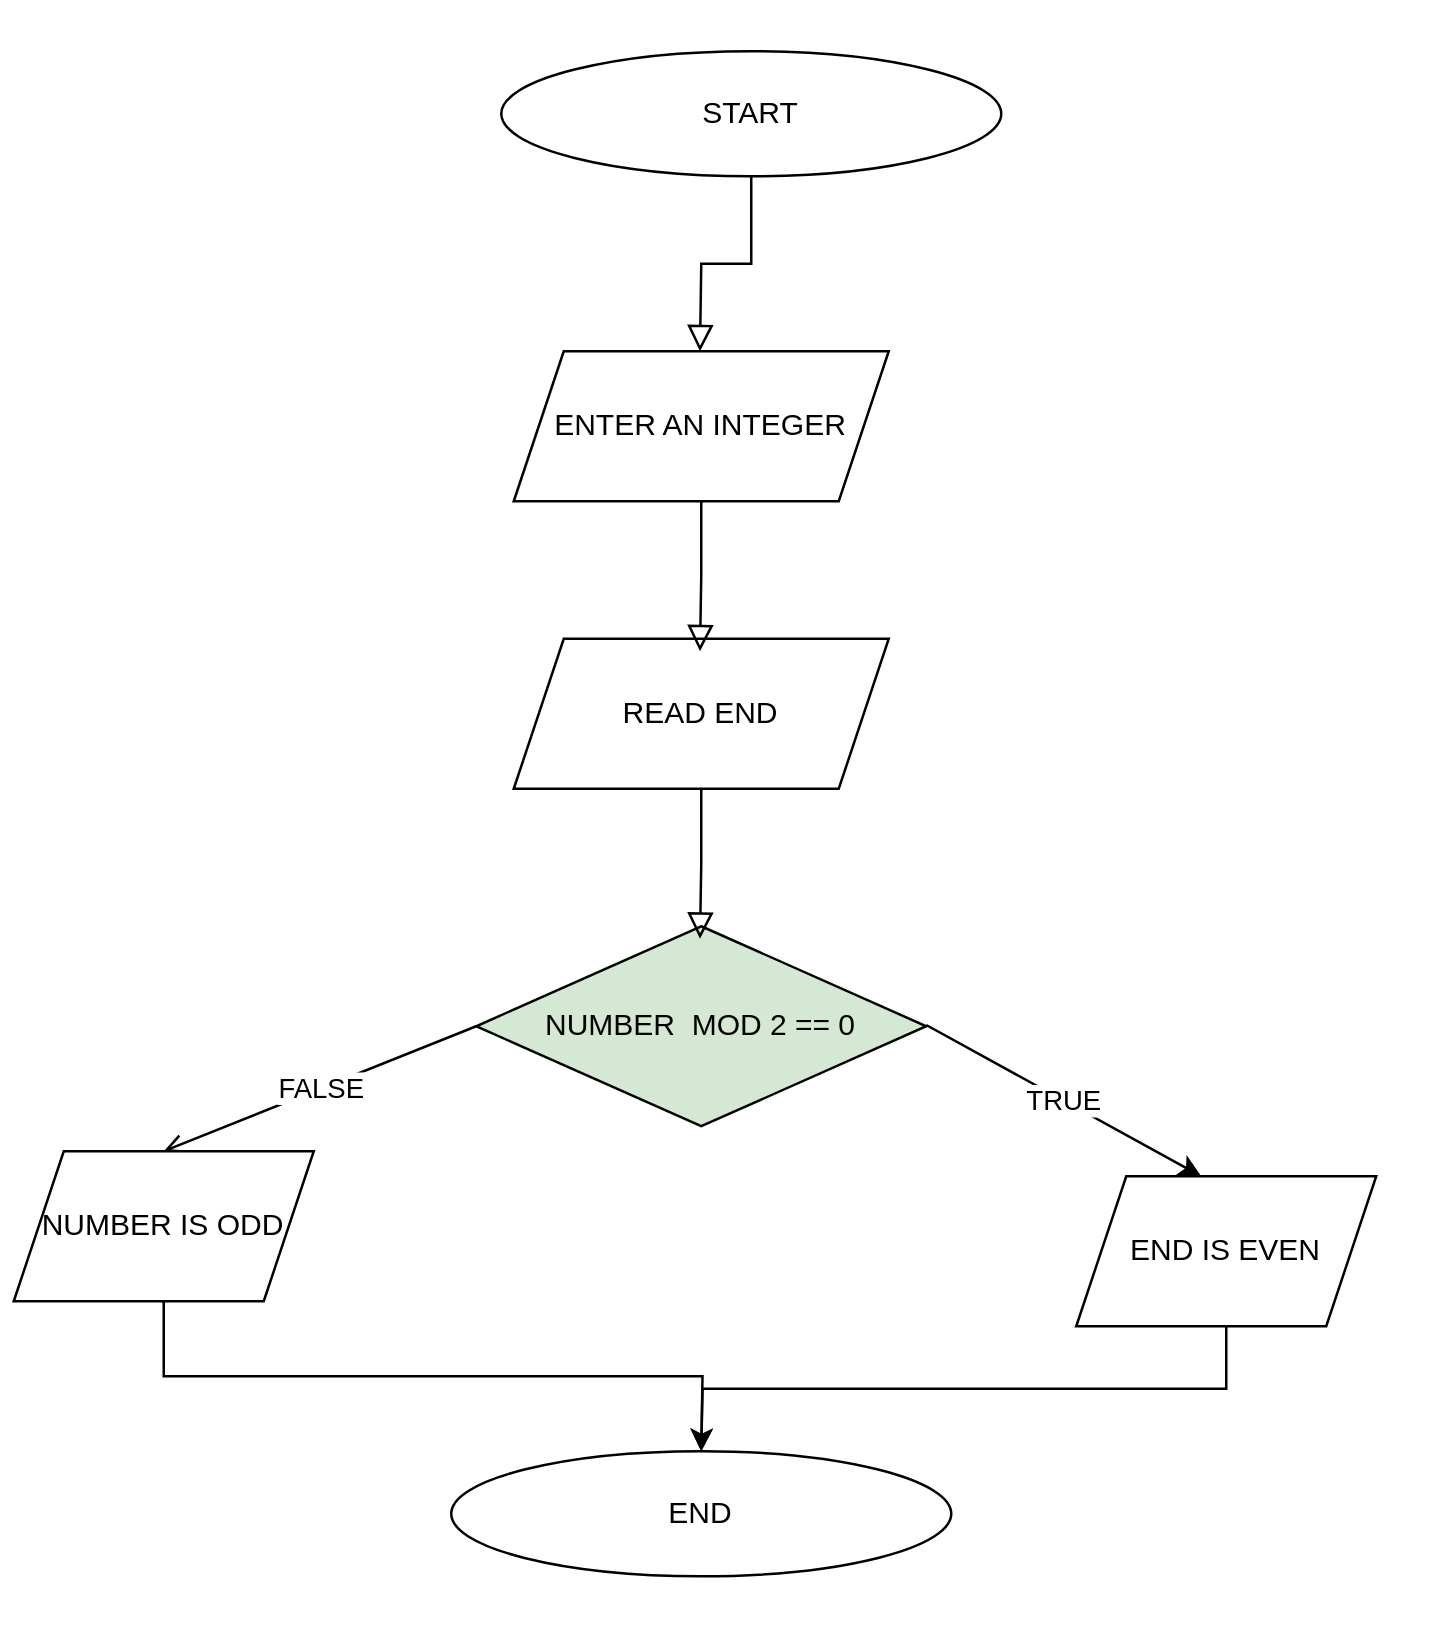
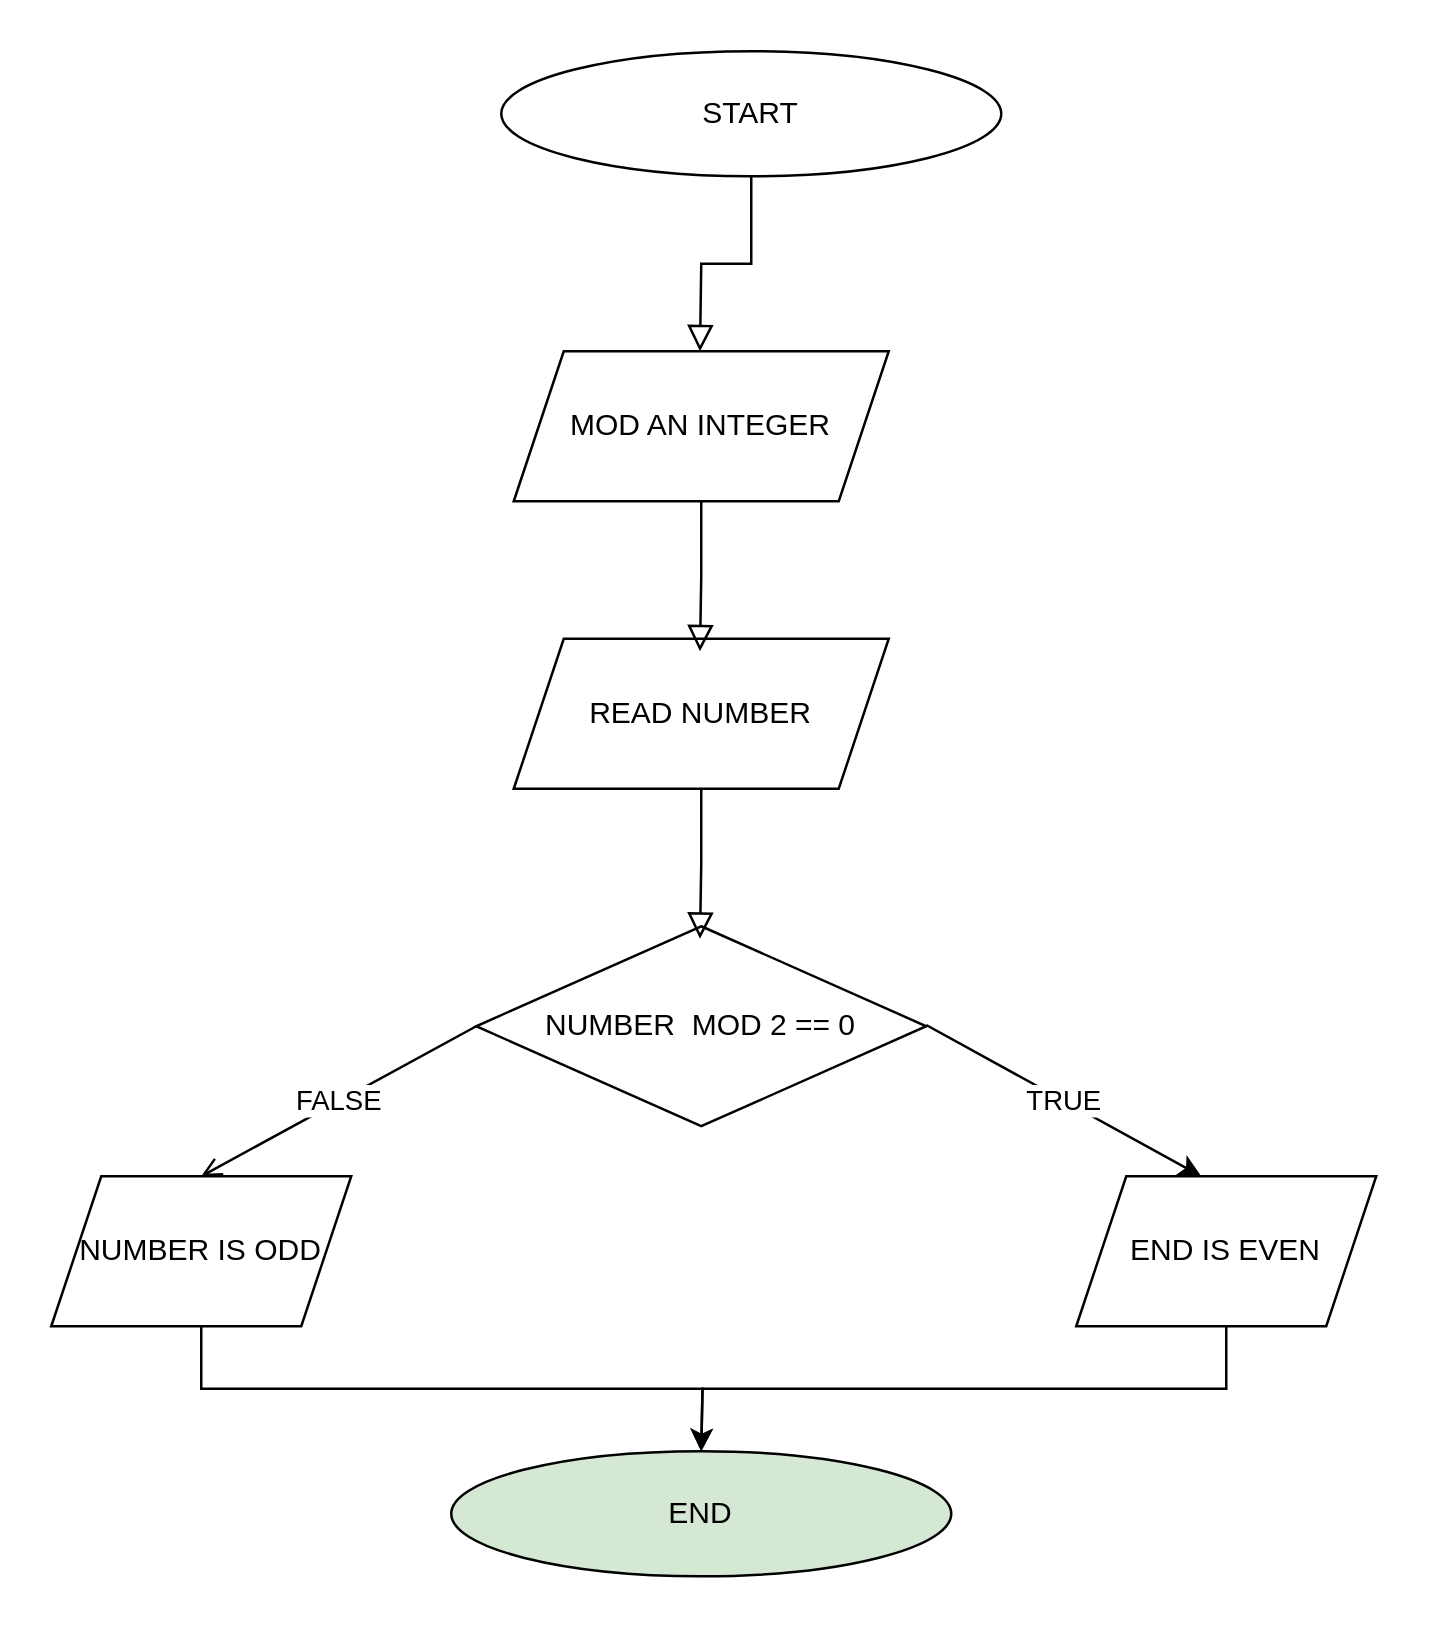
(701, 426) -> (701, 426)
(701, 714) -> (701, 714)
(701, 1026) -> (701, 1026)
(164, 1226) -> (201, 1251)
(701, 1514) -> (701, 1514)
